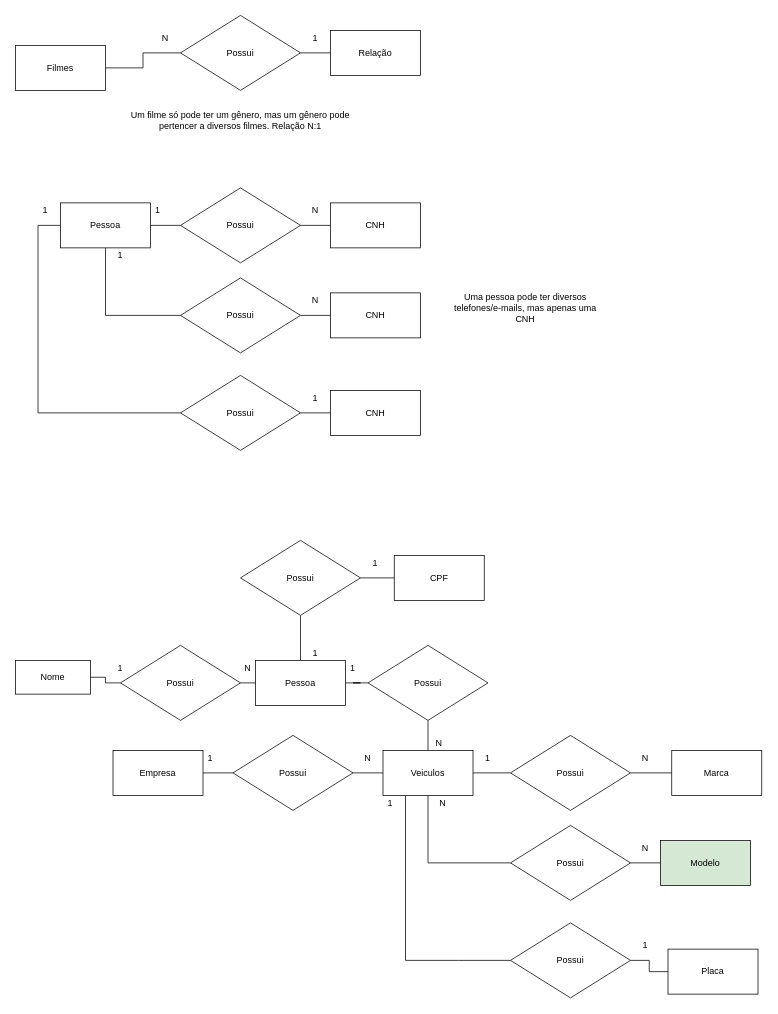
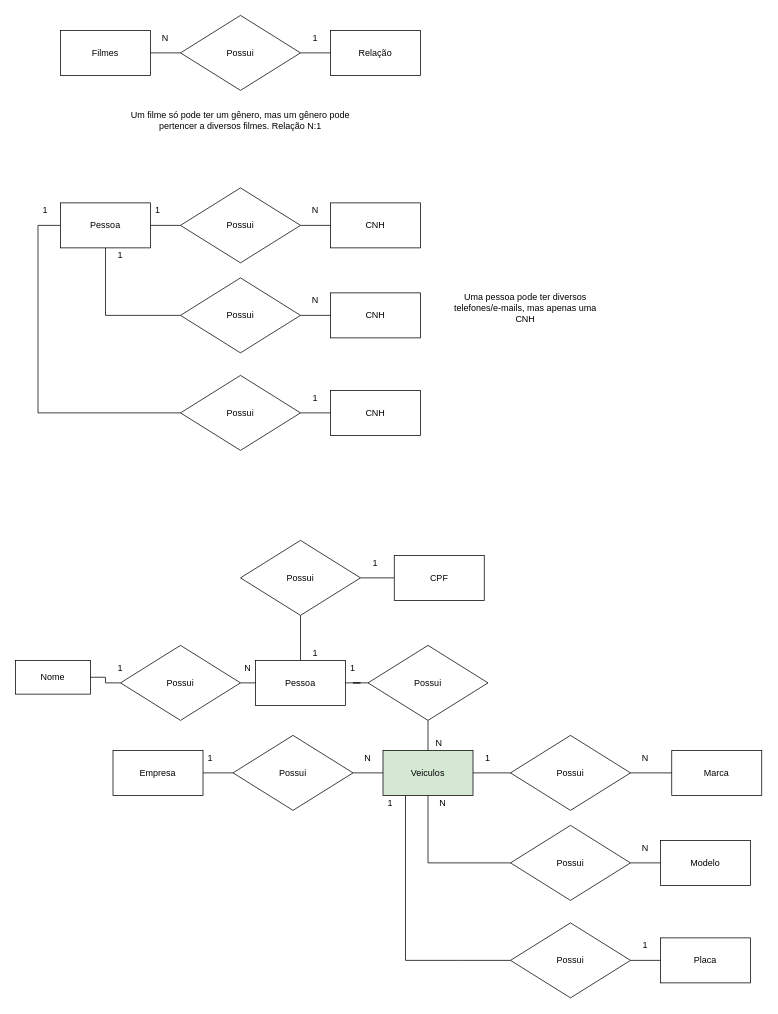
(60, 68) -> (105, 53)
(428, 773) -> (428, 773)
(705, 863) -> (705, 863)
(713, 972) -> (705, 960)
